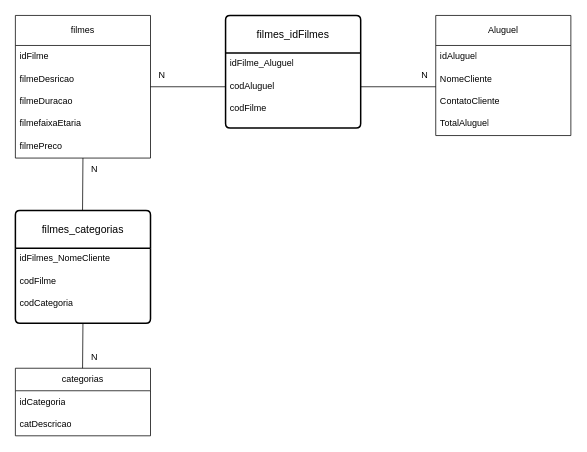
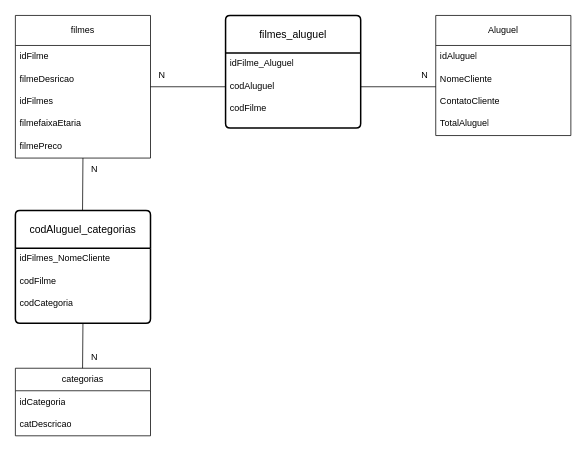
(293, 34) -> (293, 34)
(48, 102) -> (37, 102)
(83, 229) -> (83, 229)
